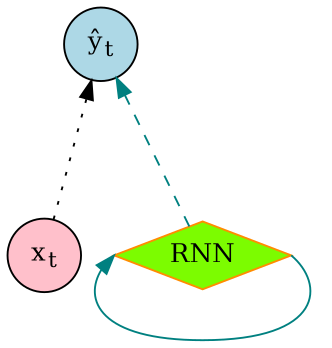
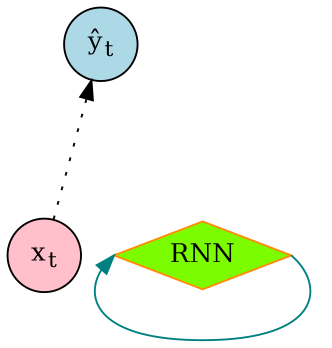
(157, 161) -> none
